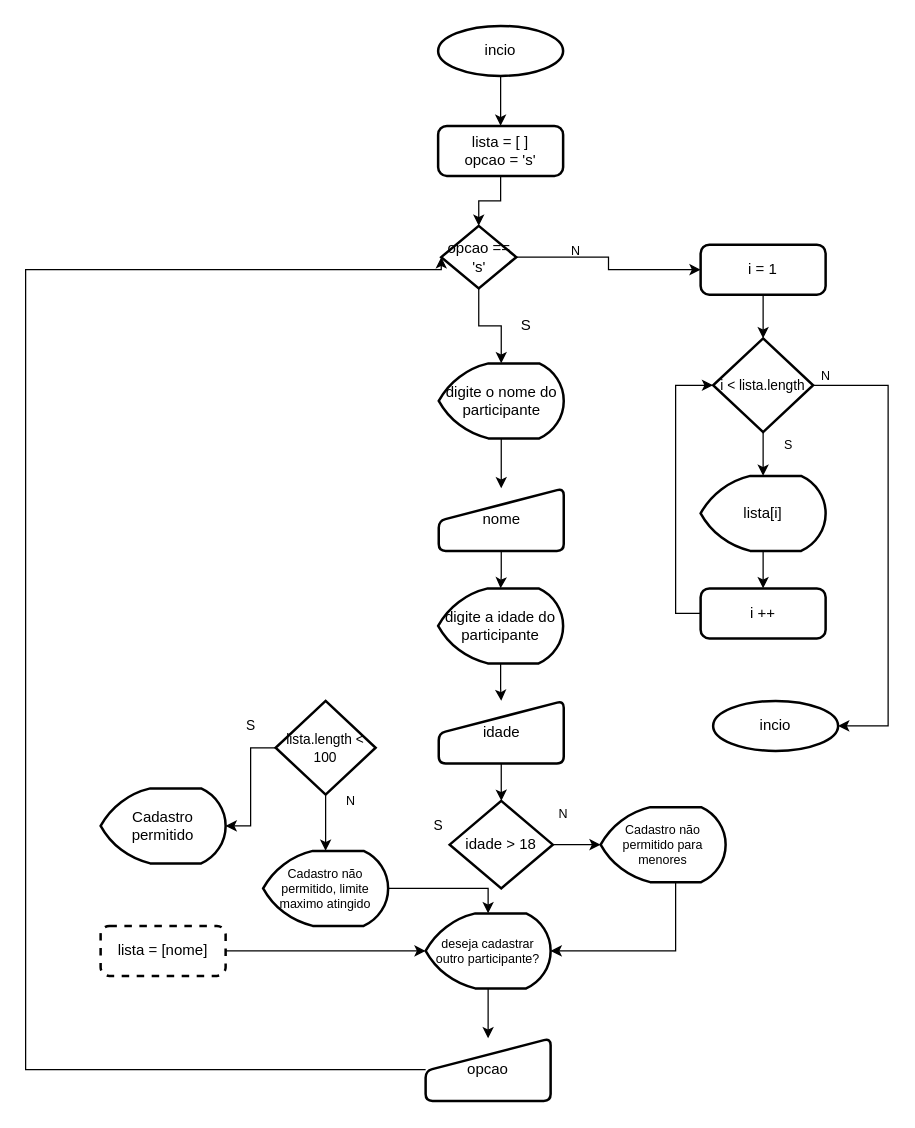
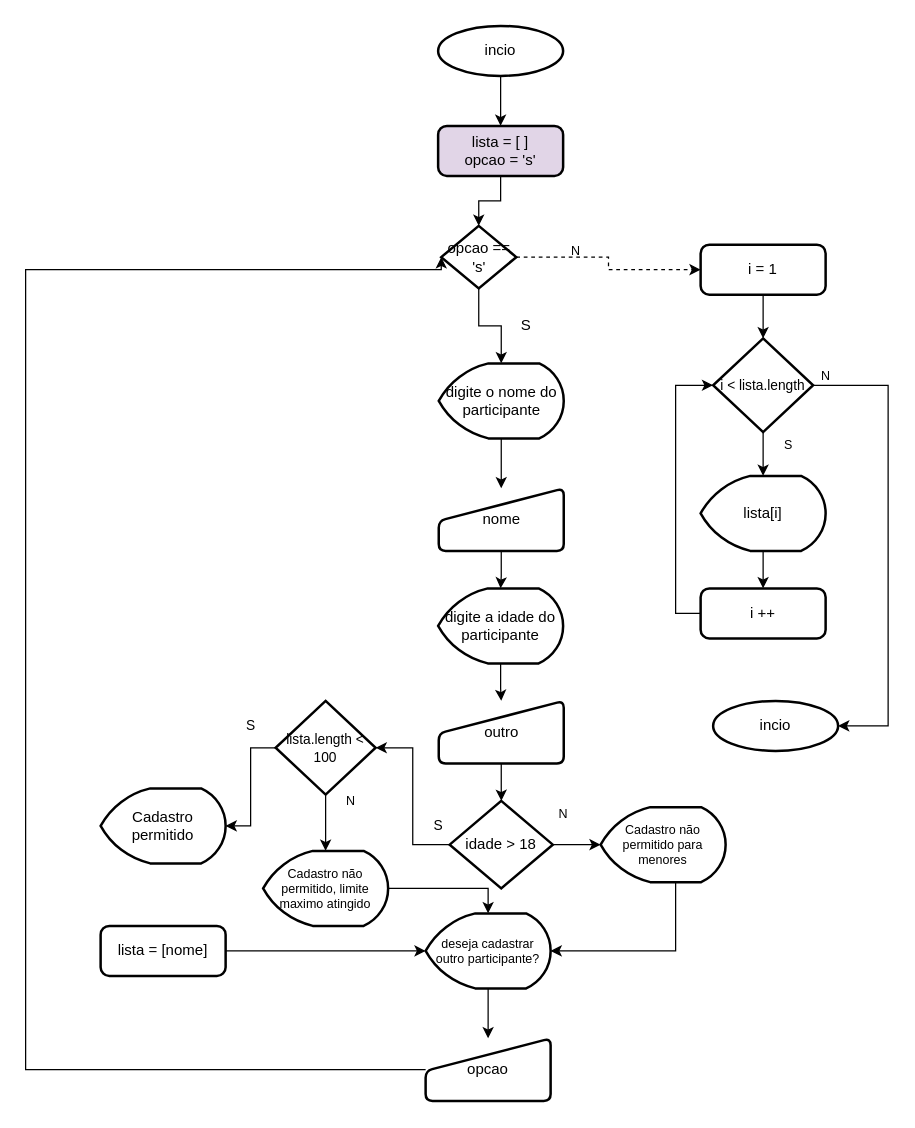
(501, 151) -> (501, 151)
(609, 259) -> (609, 259)
(502, 732) -> (502, 732)
none -> (413, 799)
(163, 951) -> (163, 951)
